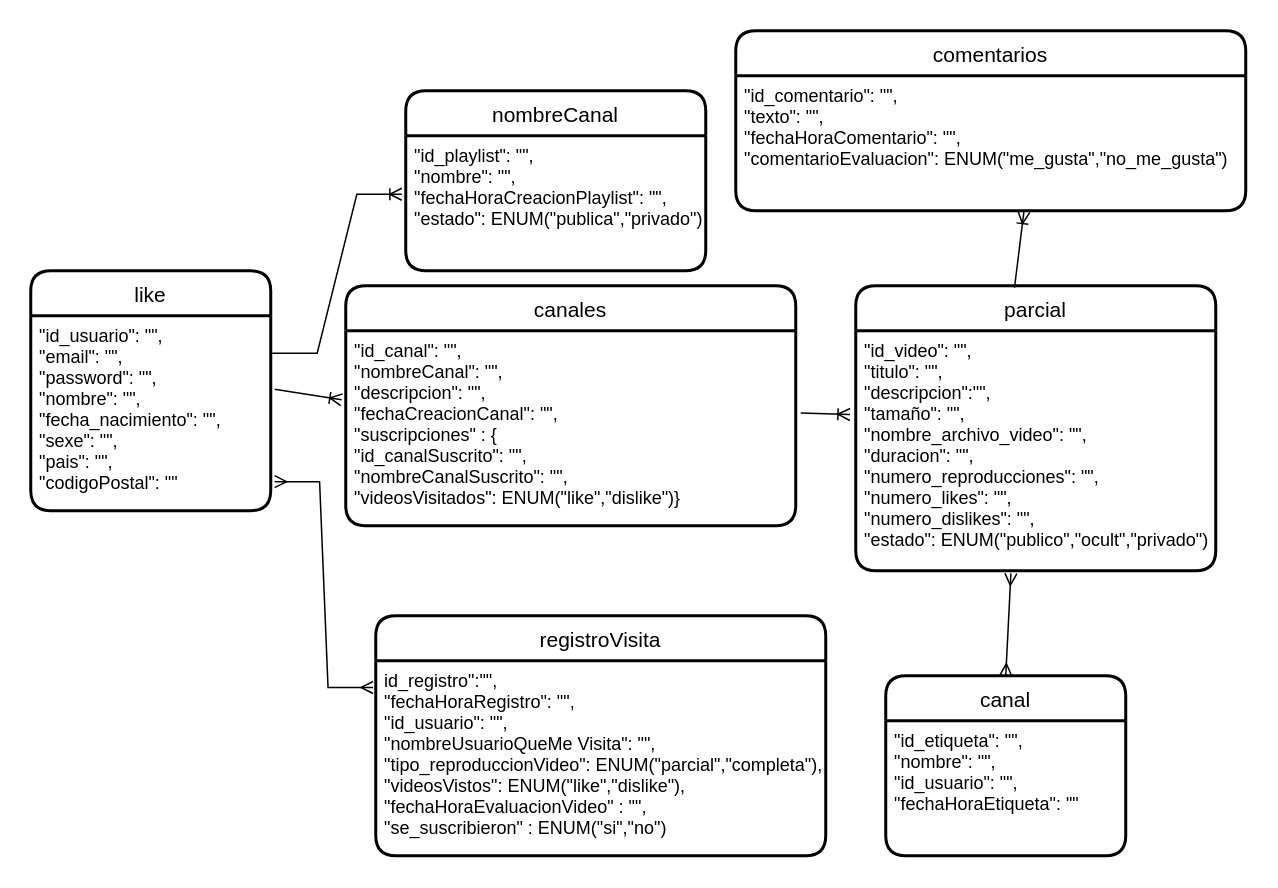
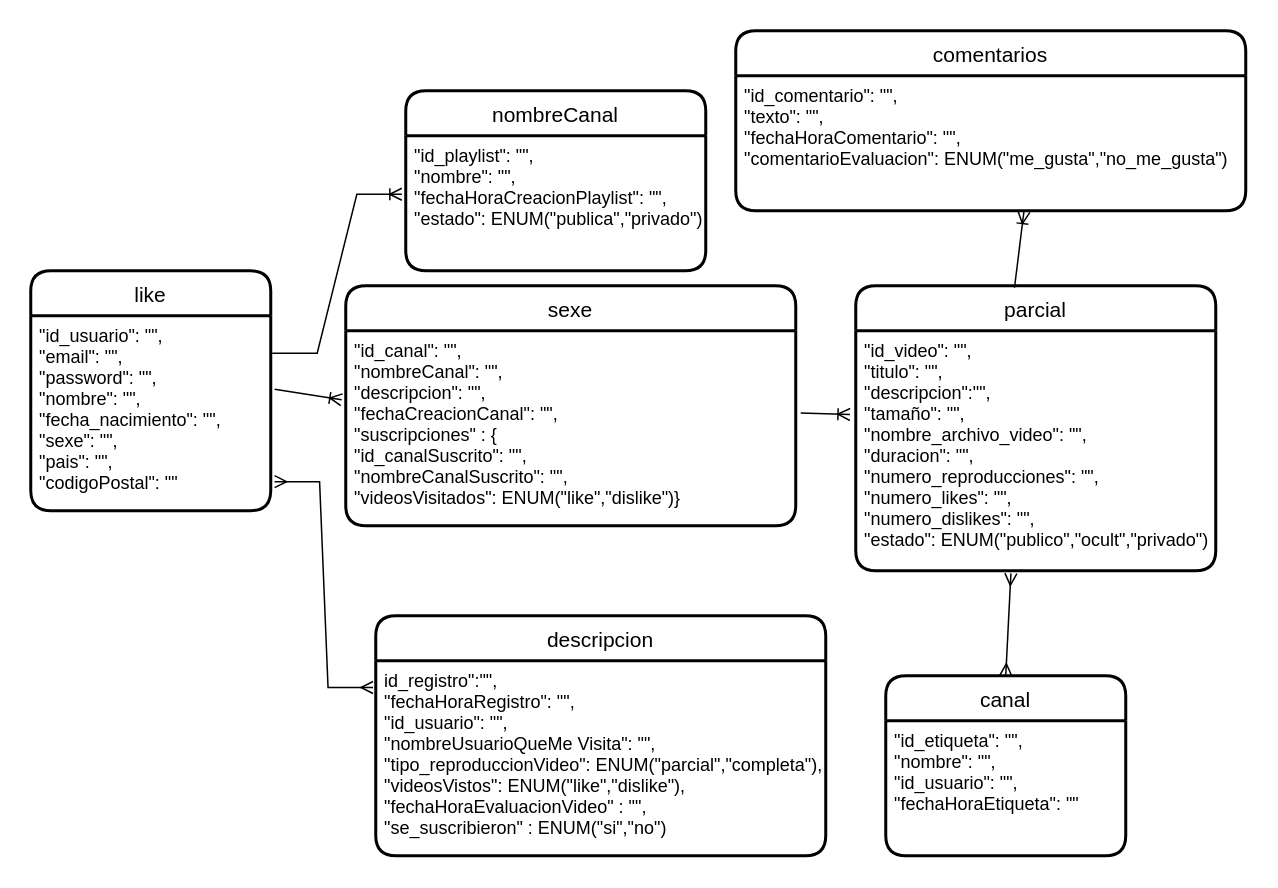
(570, 310) -> (570, 310)
(600, 640) -> (600, 640)
